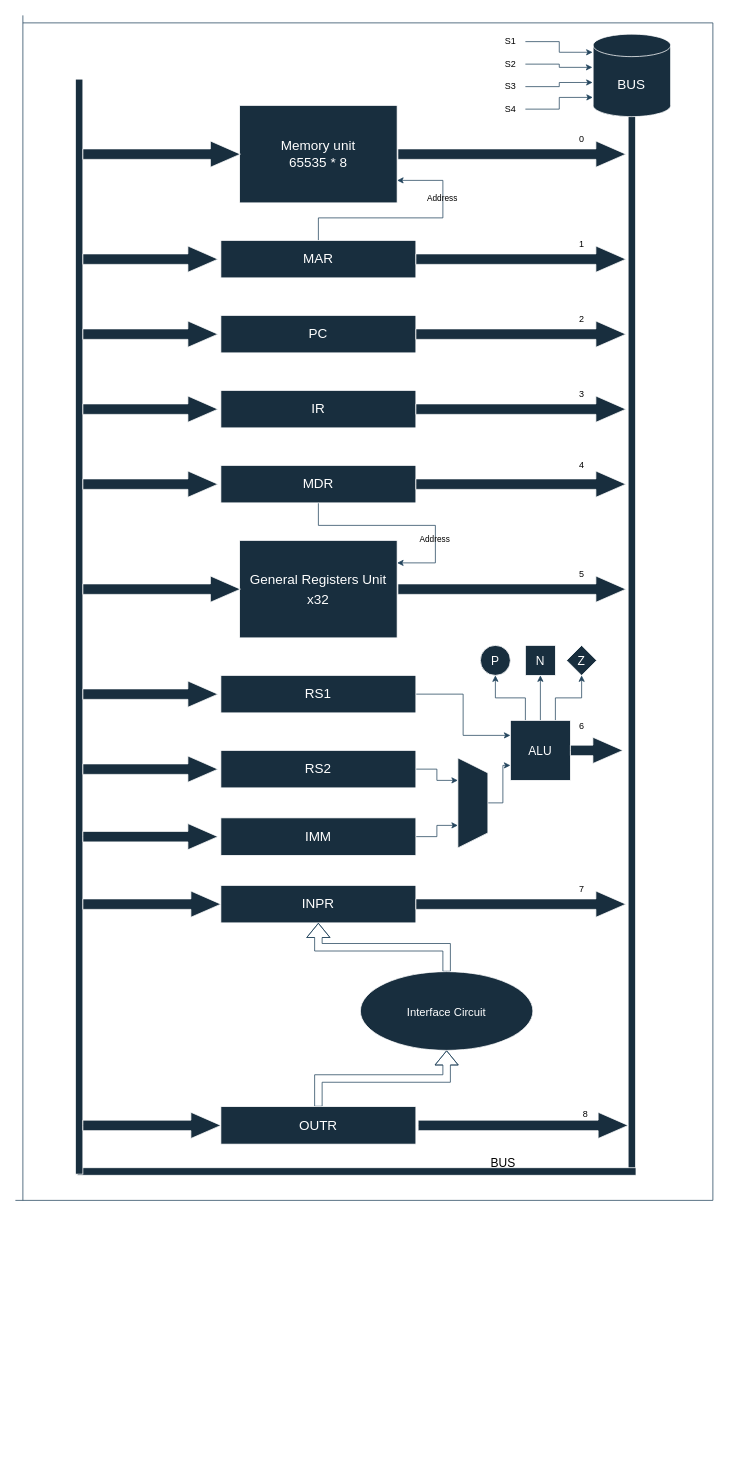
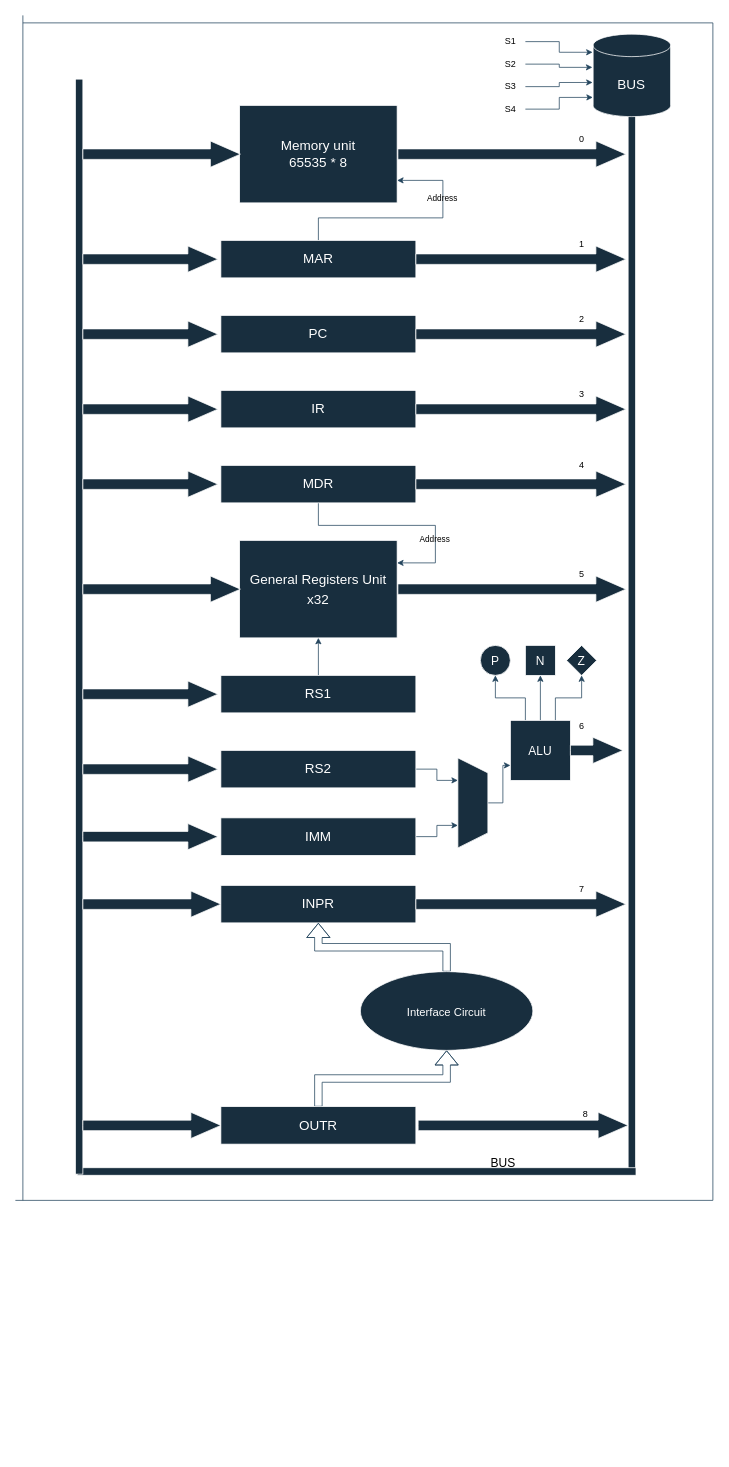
(482, 735) -> (318, 659)
